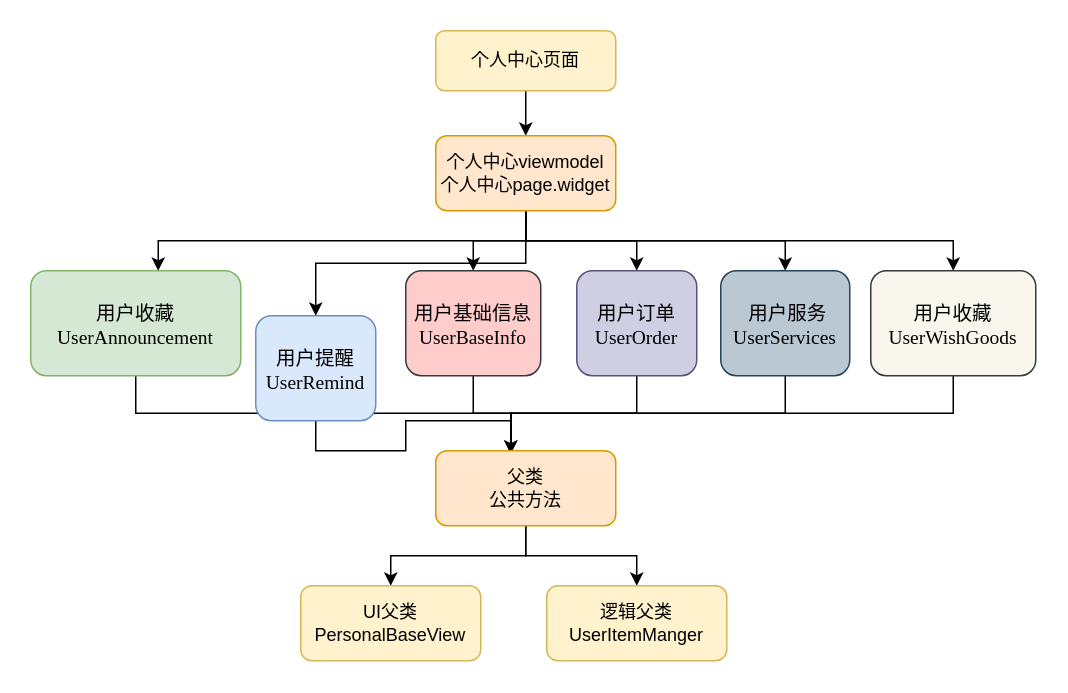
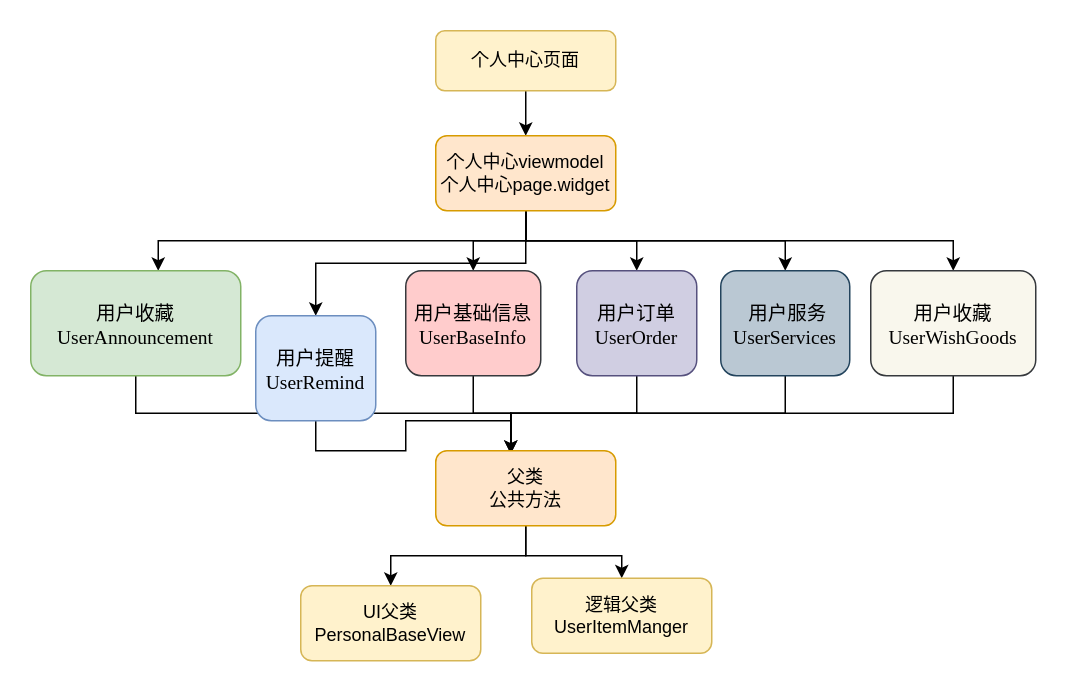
(637, 623) -> (622, 616)
